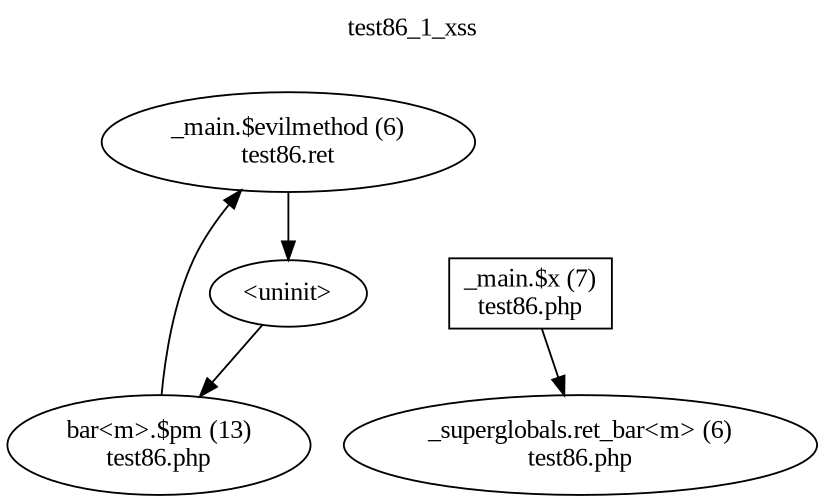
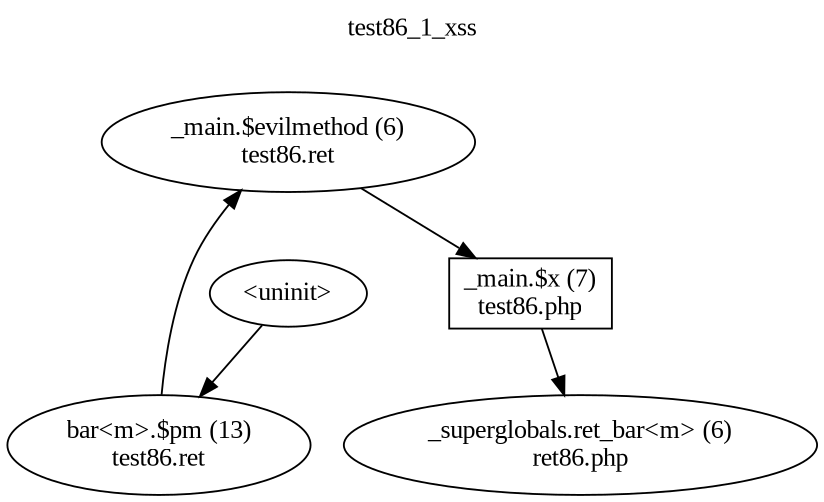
(288, 217) -> (410, 218)
(159, 445) -> (159, 445)
(580, 445) -> (580, 445)
